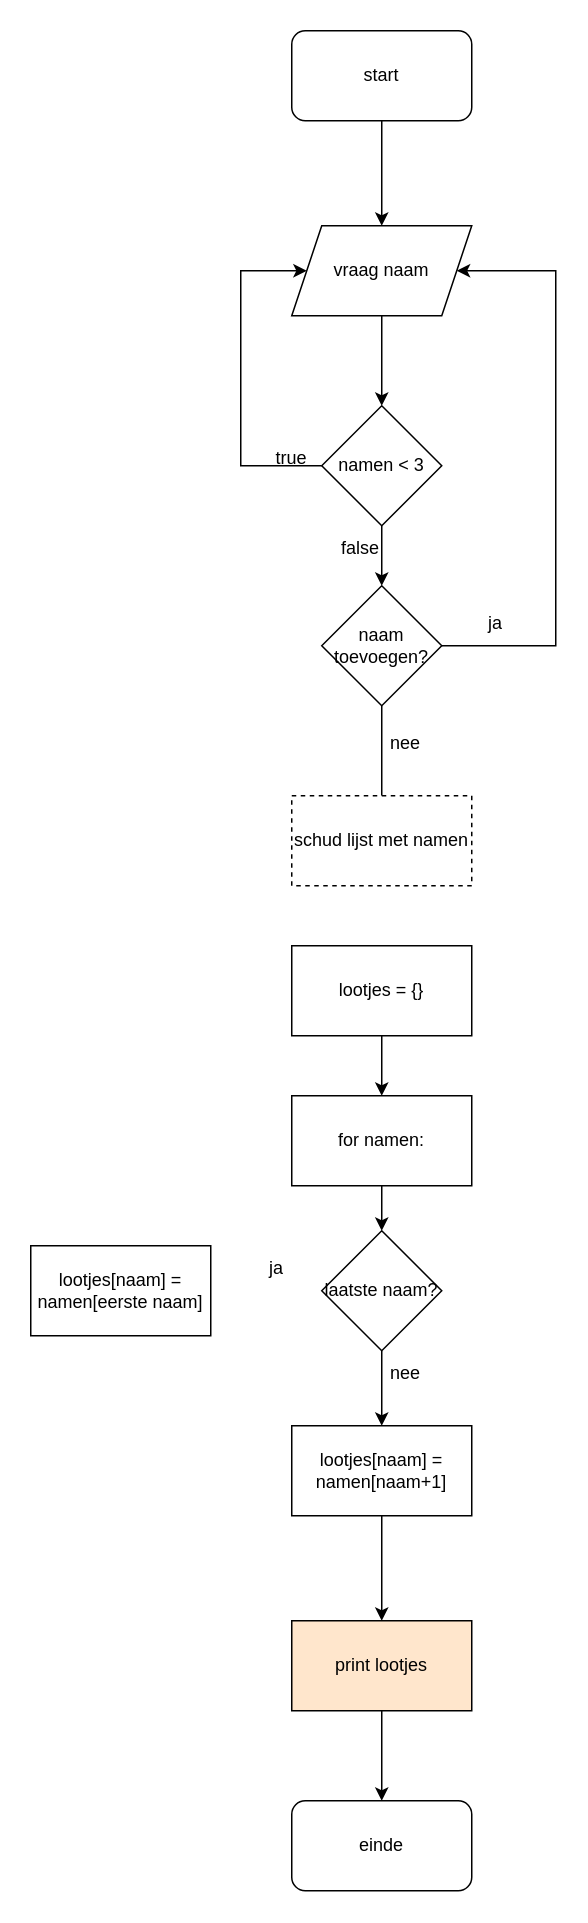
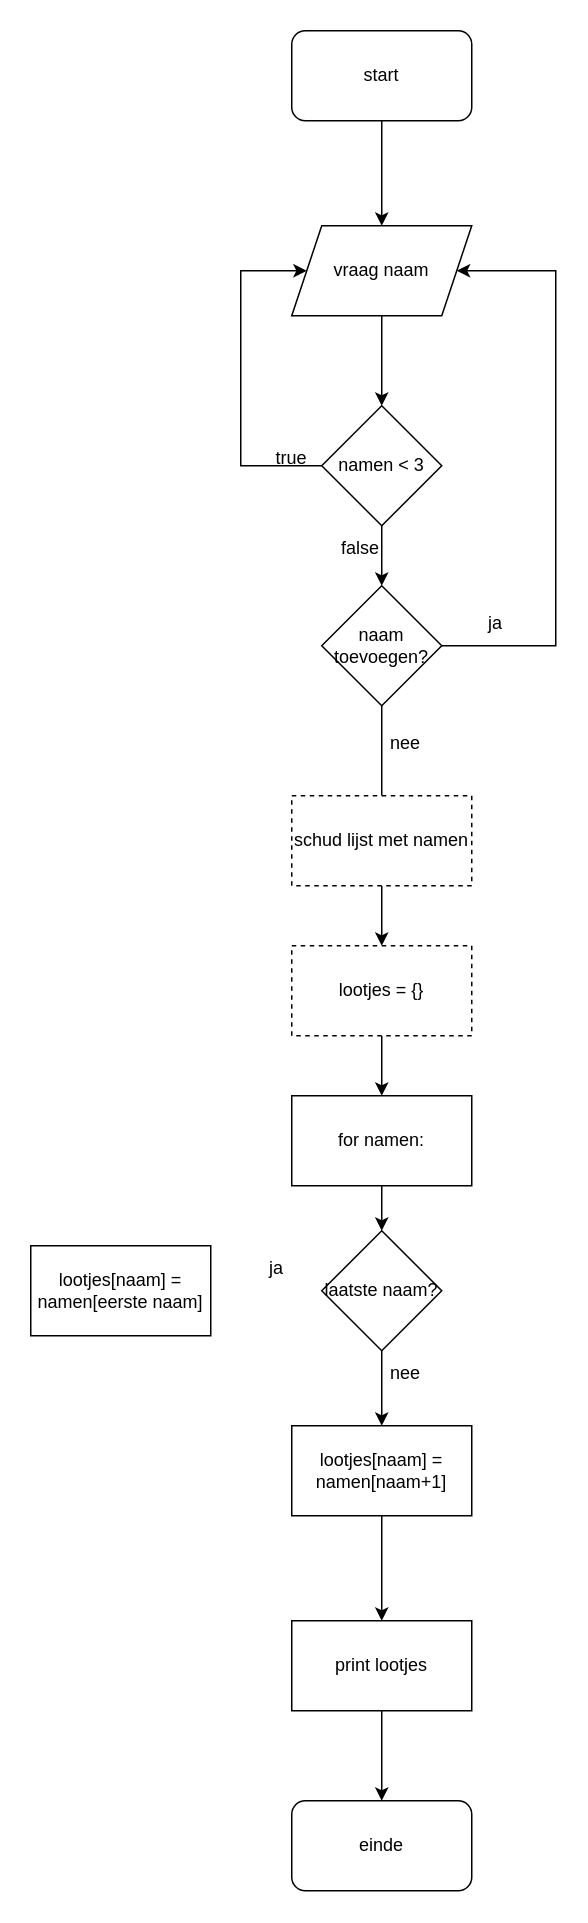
none -> (382, 911)
(382, 991) -> (382, 991)
(382, 1666) -> (382, 1666)
